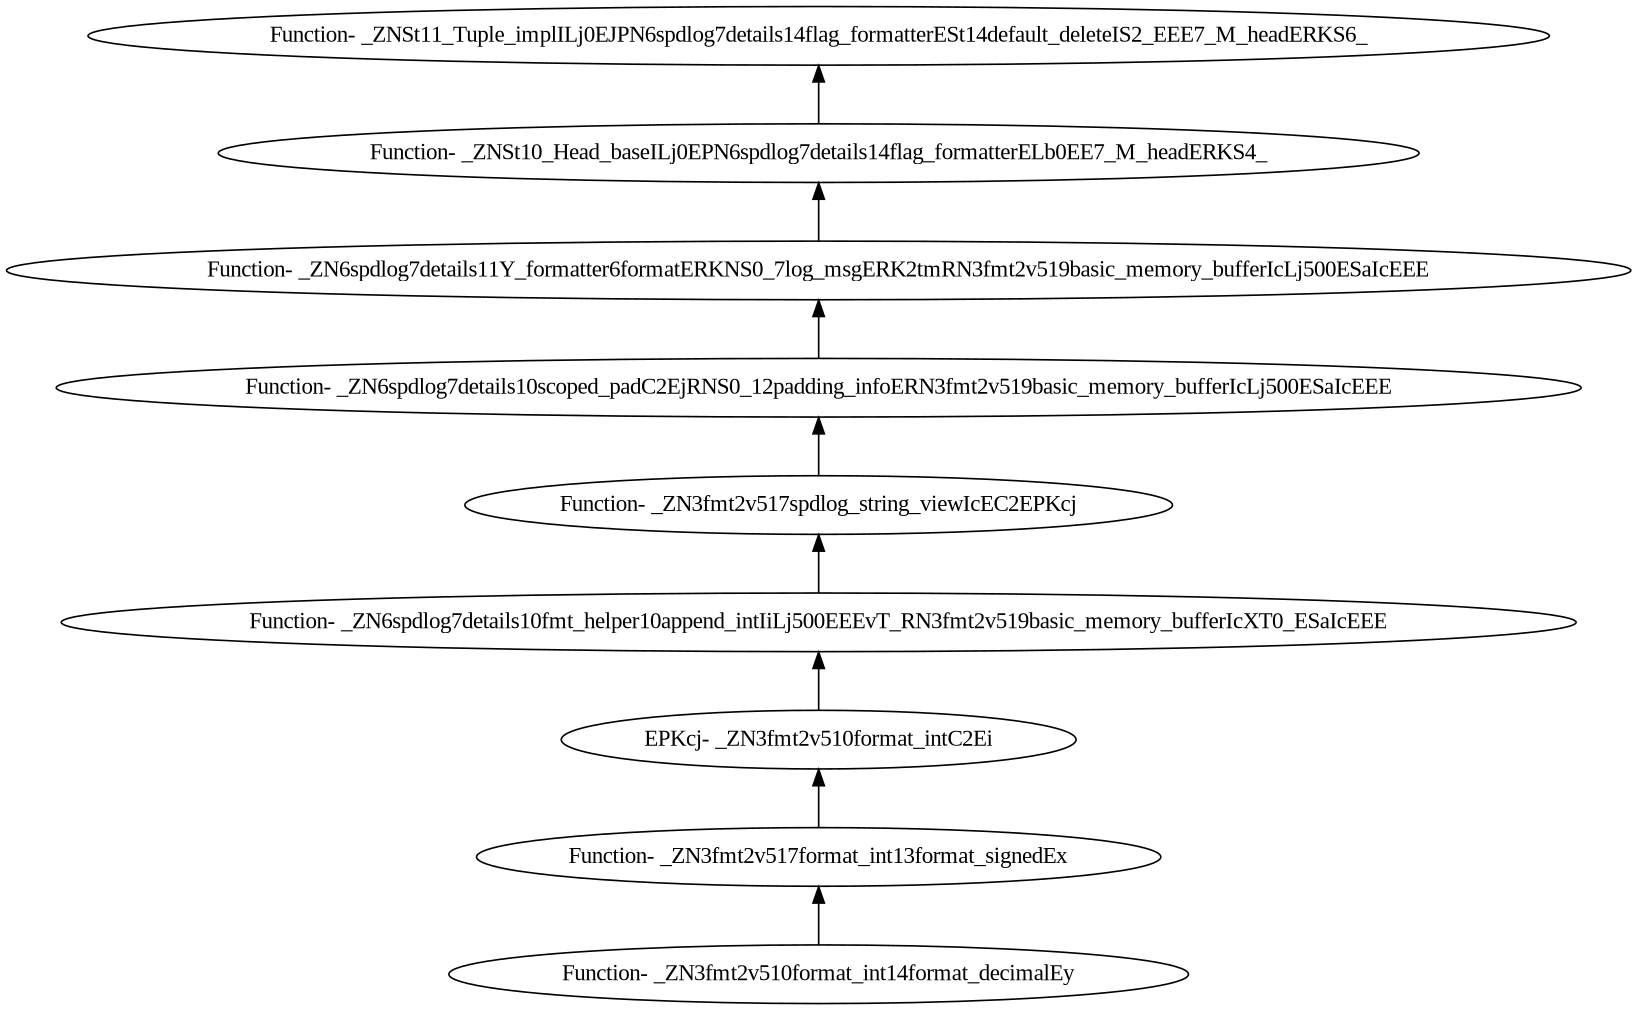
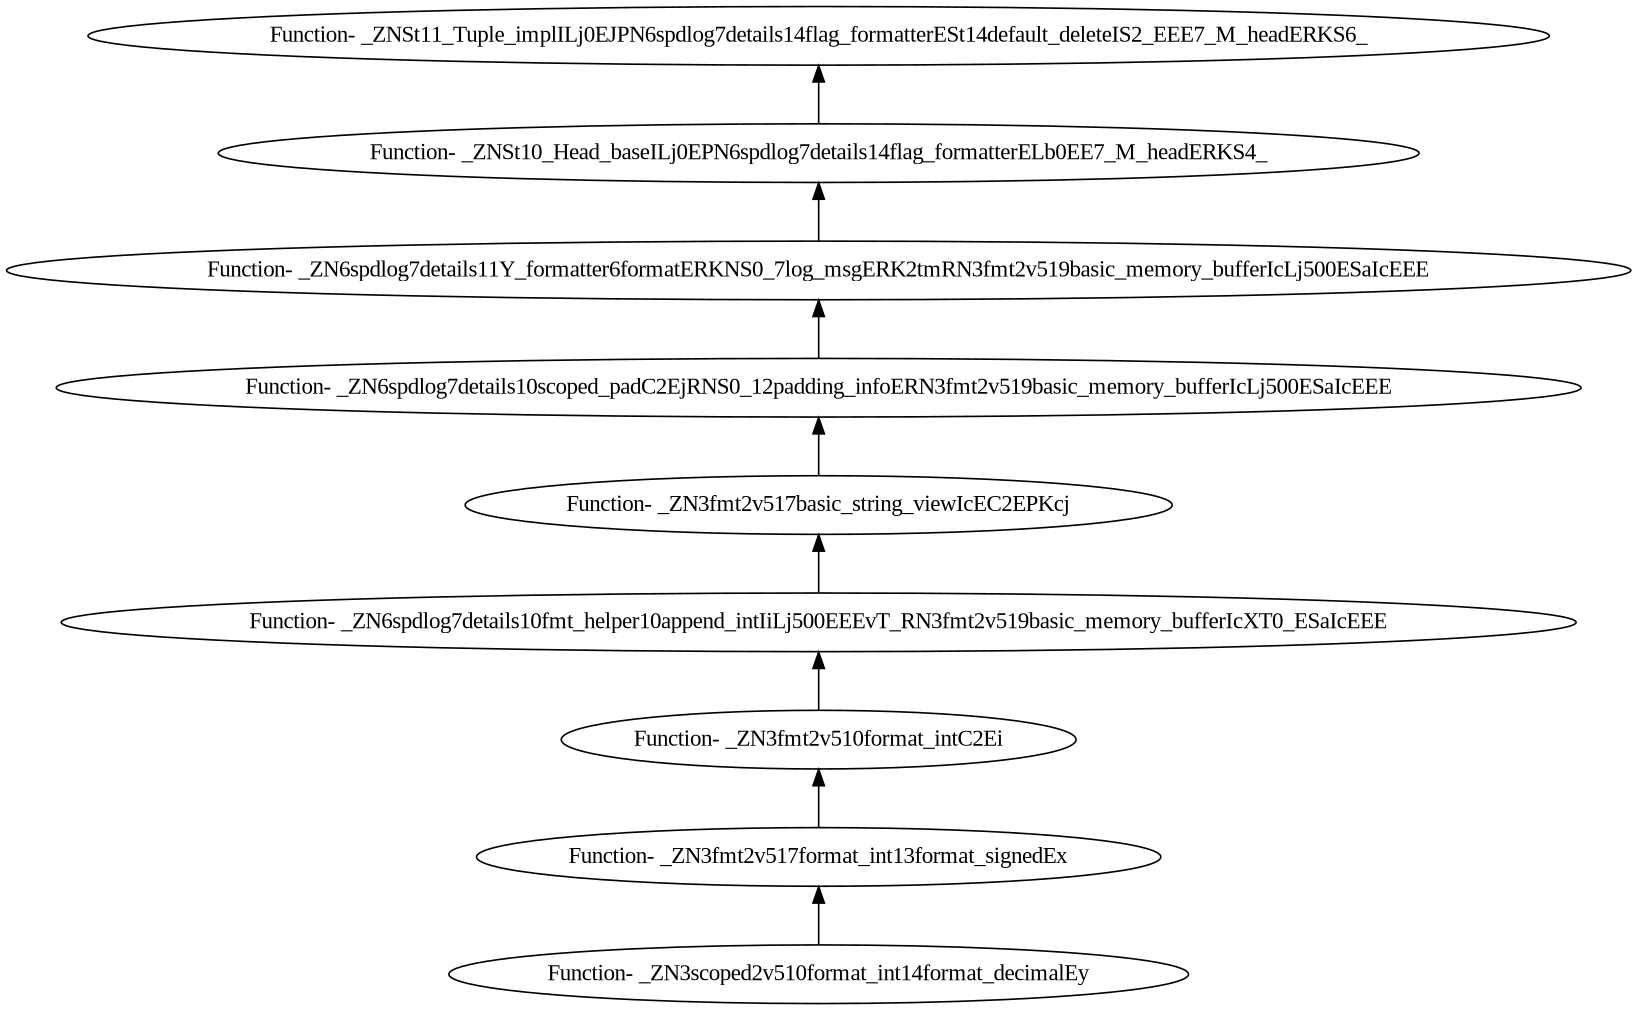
(819, 505) -> (819, 505)
(819, 740) -> (819, 740)
(819, 974) -> (819, 974)
